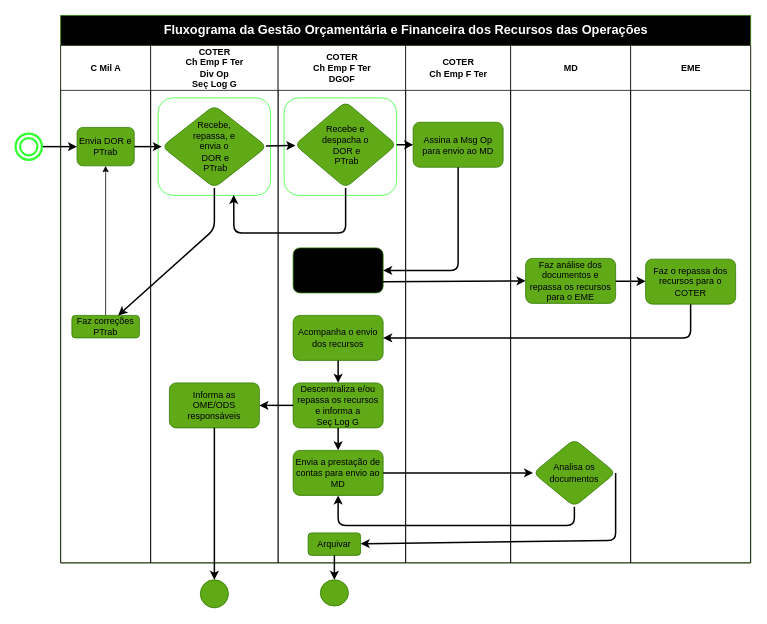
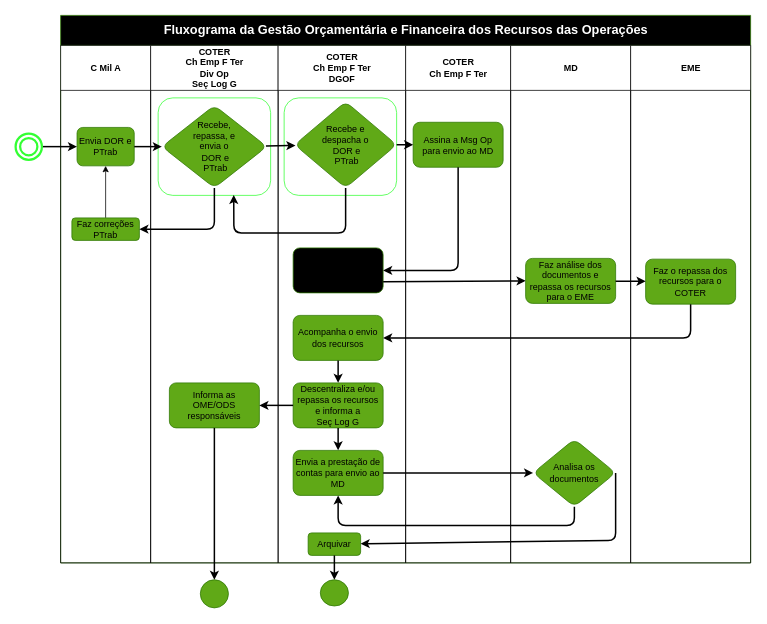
(105, 327) -> (105, 229)
